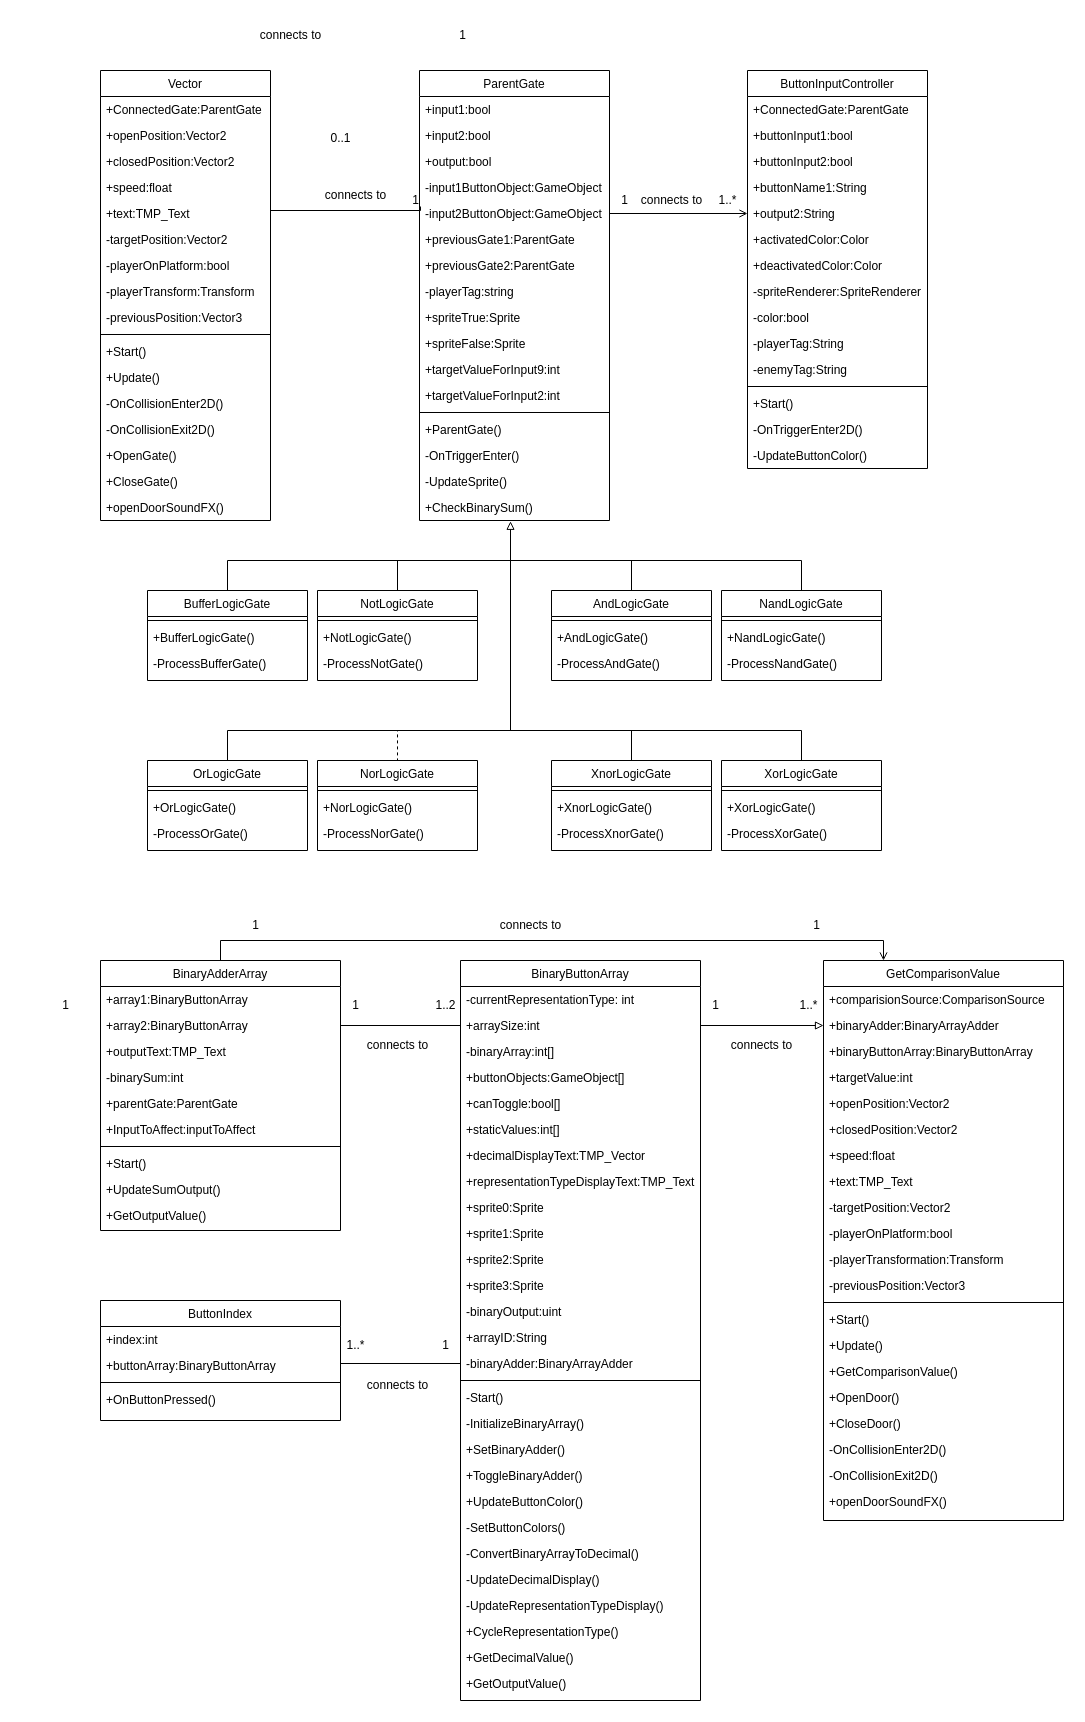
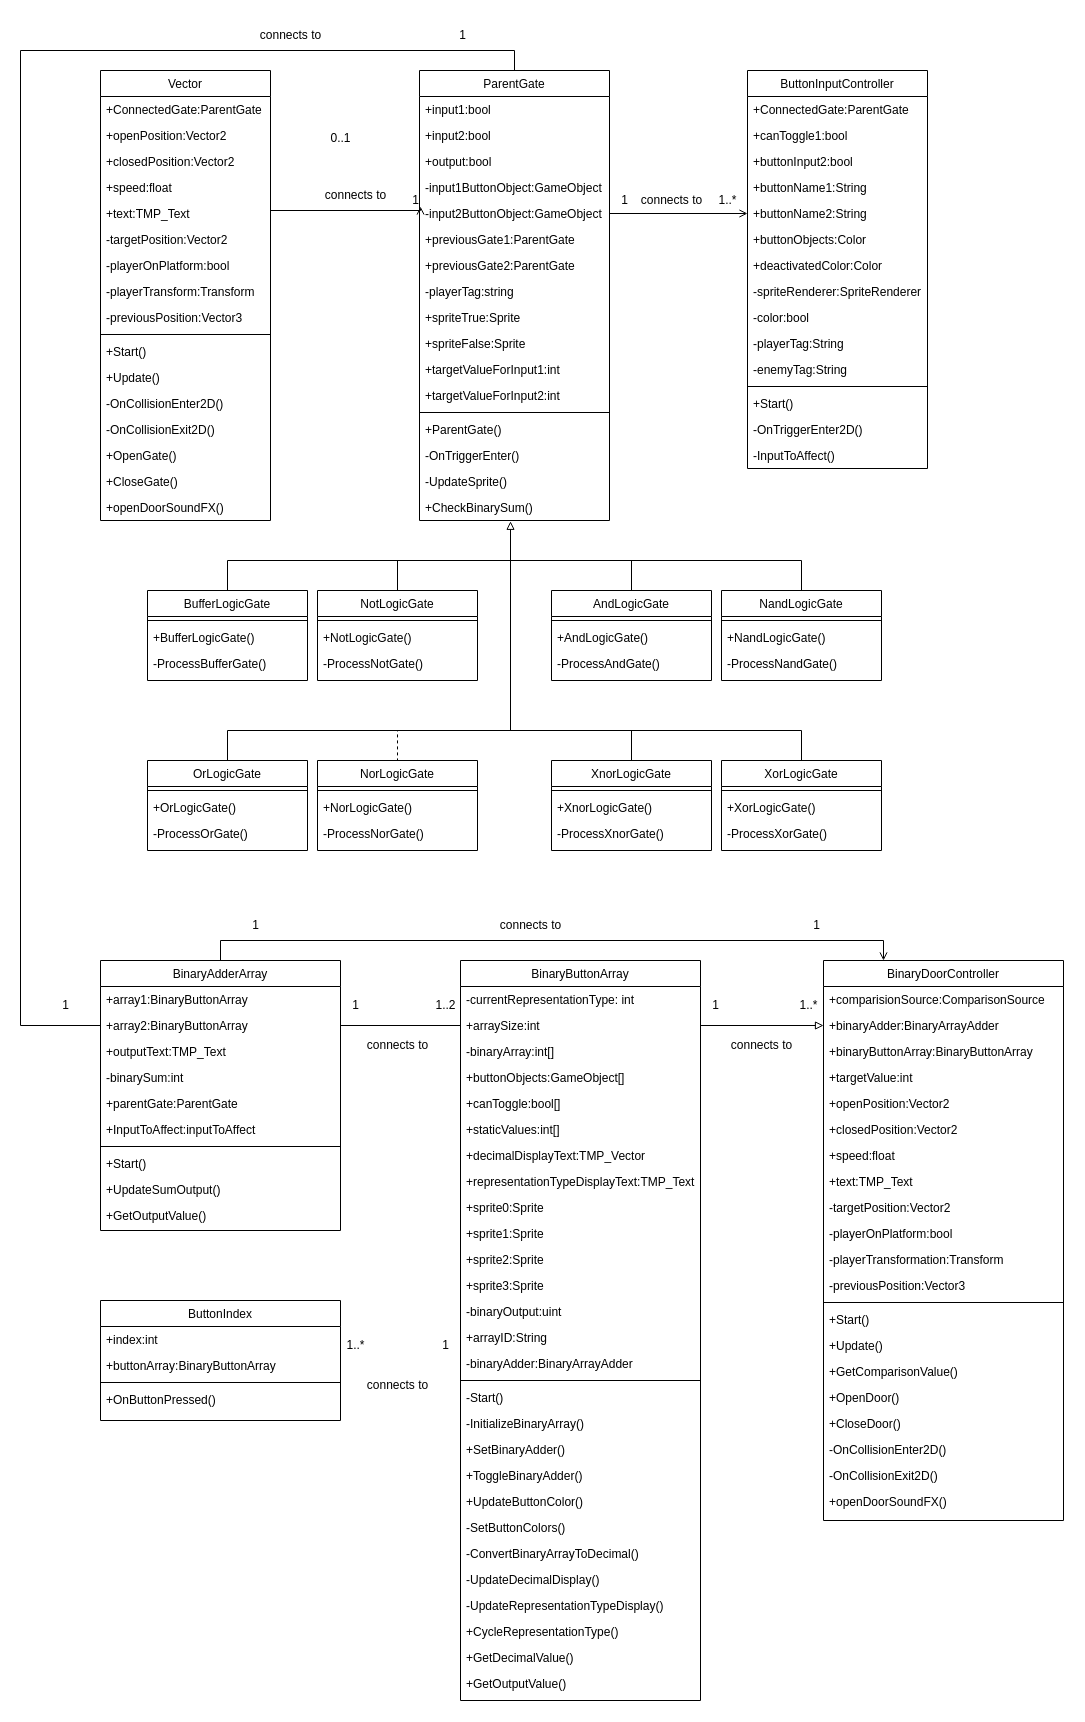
(810, 136) -> (802, 136)
(416, 211) -> (416, 211)
(800, 214) -> (814, 214)
(817, 240) -> (817, 240)
none -> (21, 321)
(504, 370) -> (504, 370)
(819, 456) -> (807, 456)
(943, 974) -> (943, 974)
(401, 1364) -> none
